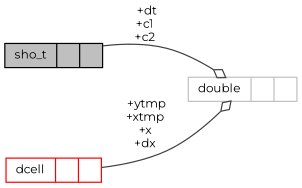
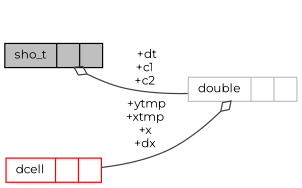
(161, 47) -> (136, 90)
